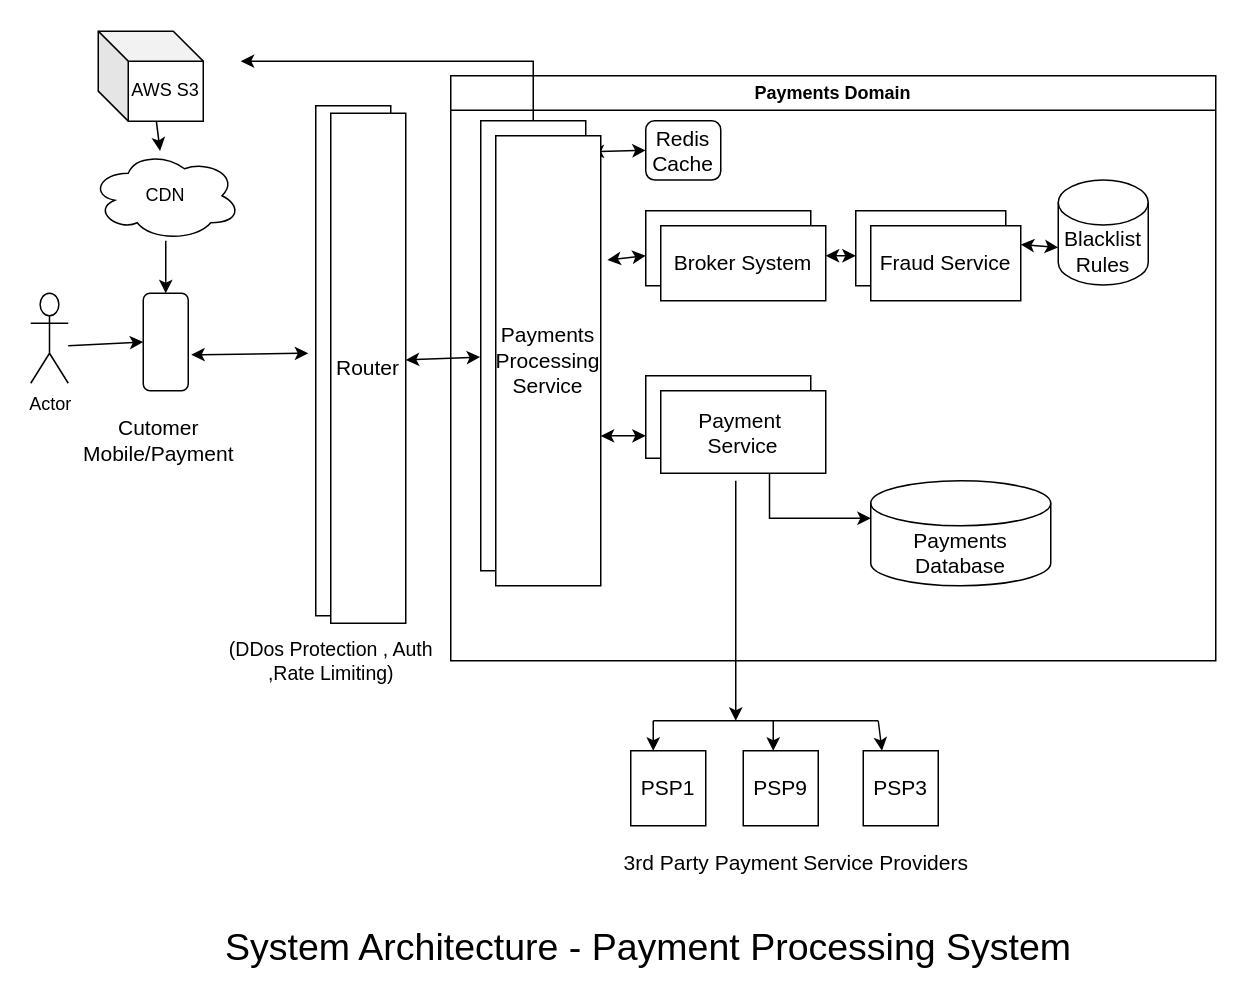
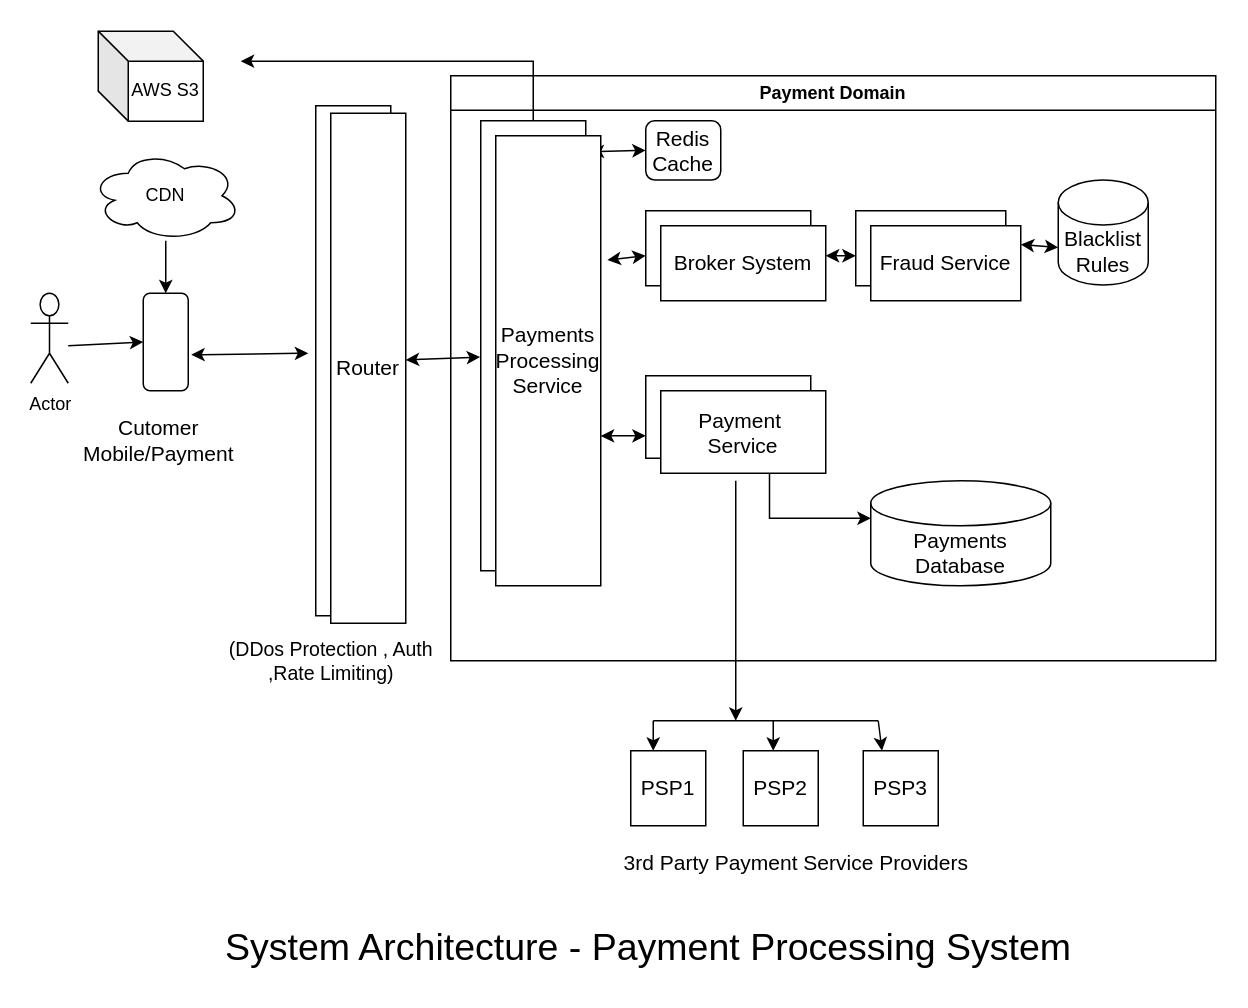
(833, 94) -> (833, 94)
(158, 131) -> none
(781, 788) -> (781, 788)
